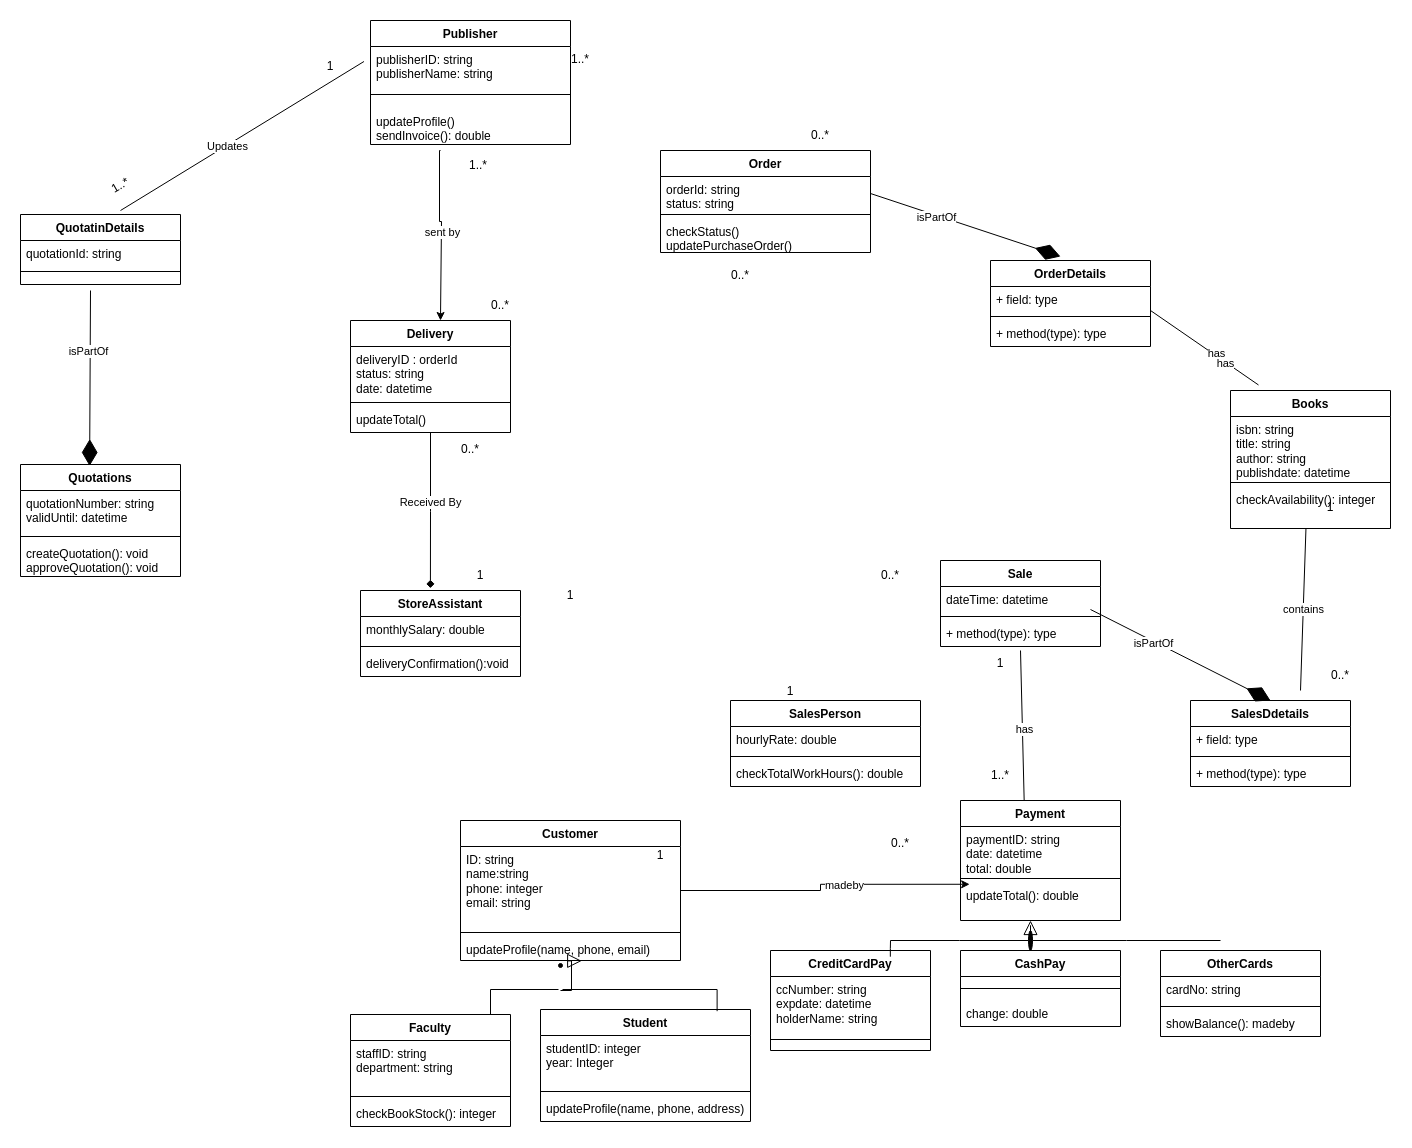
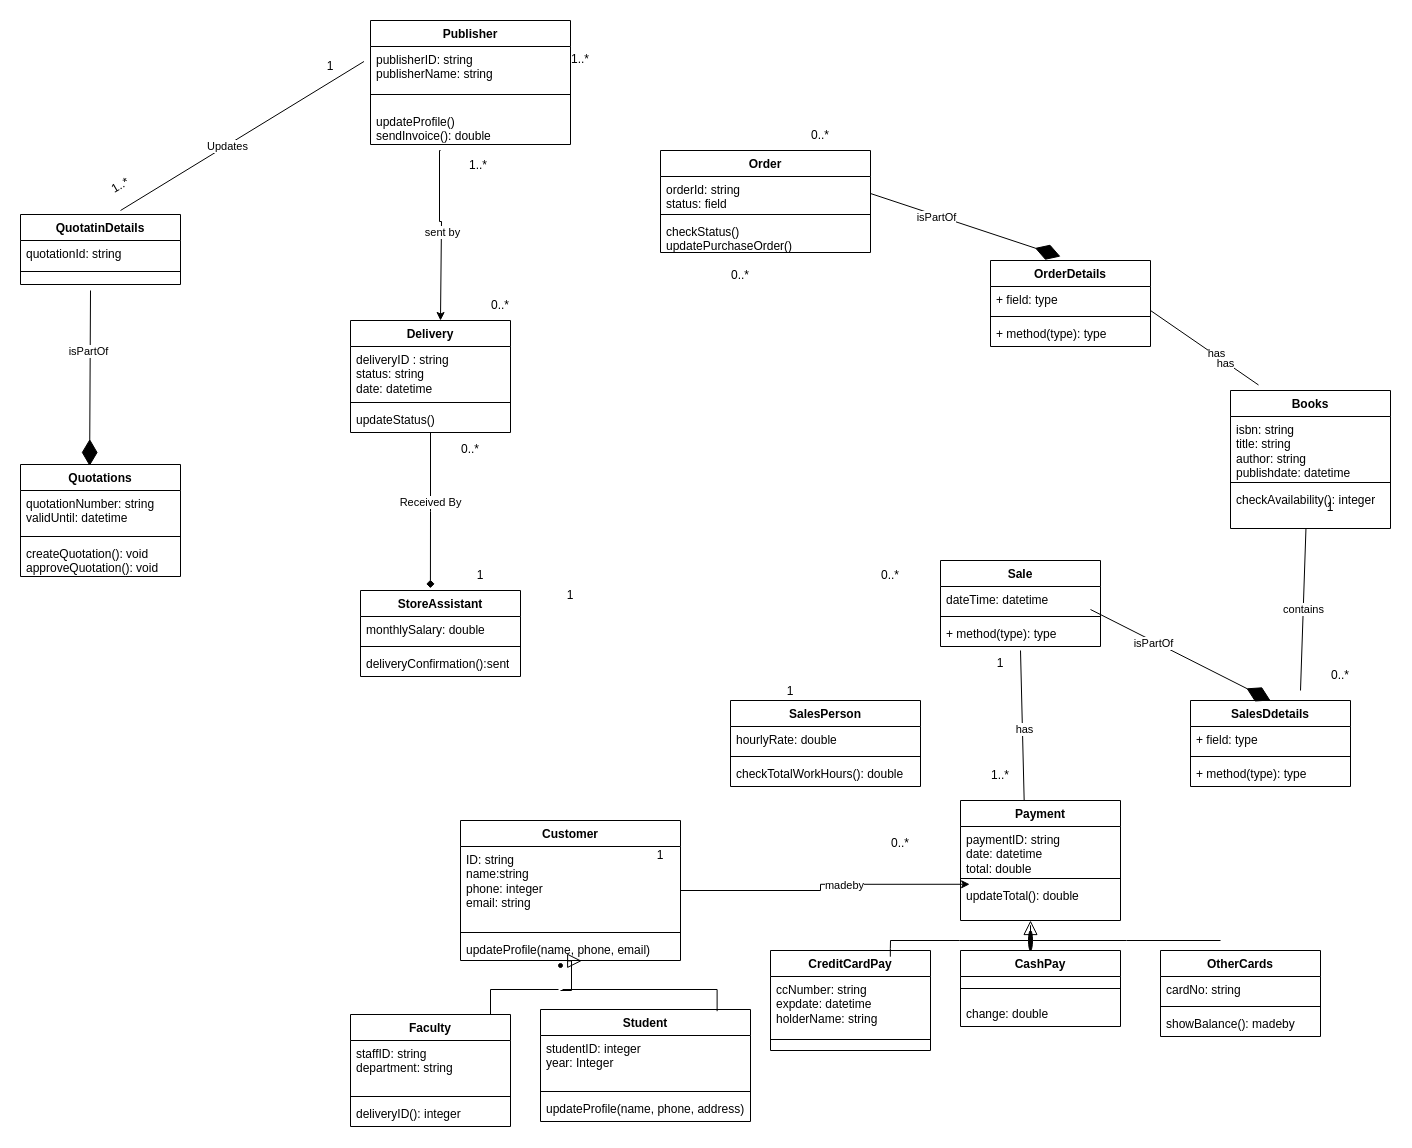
(712, 198) -> (712, 198)
(416, 375) -> (411, 375)
(399, 421) -> (404, 421)
(442, 672) -> (442, 672)
(432, 1122) -> (419, 1115)
